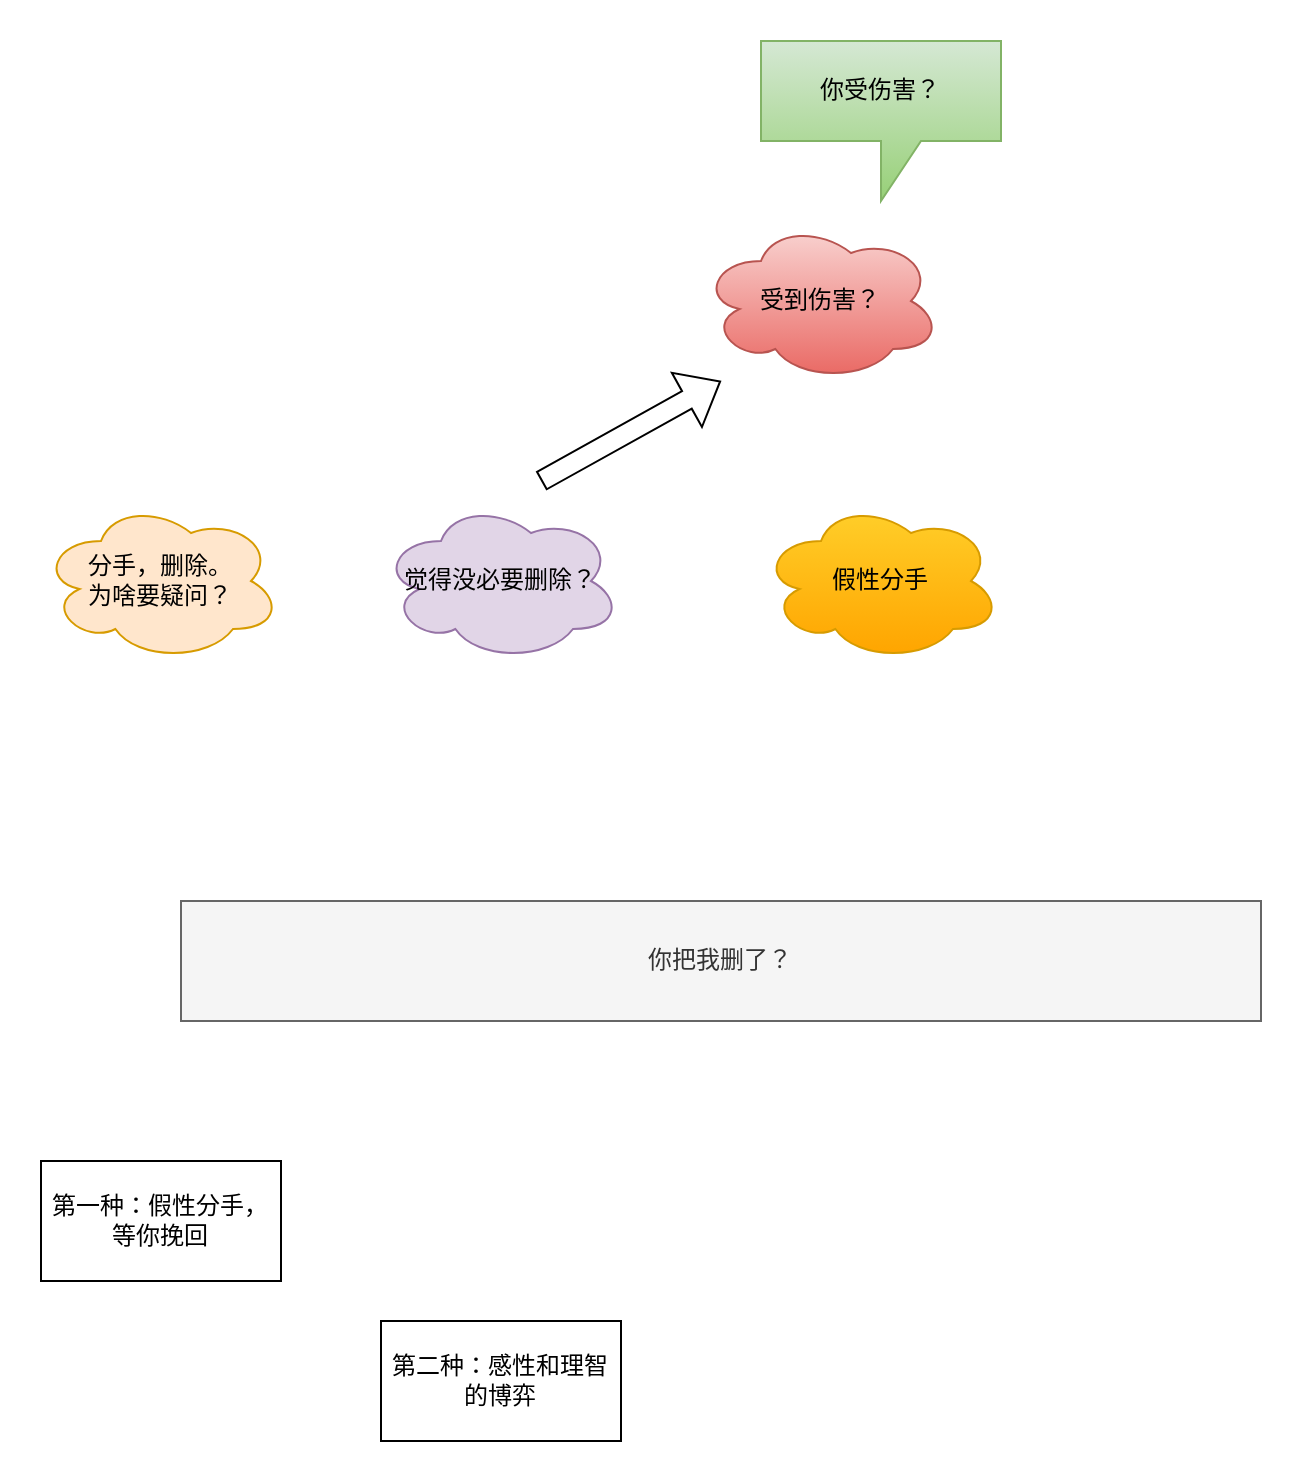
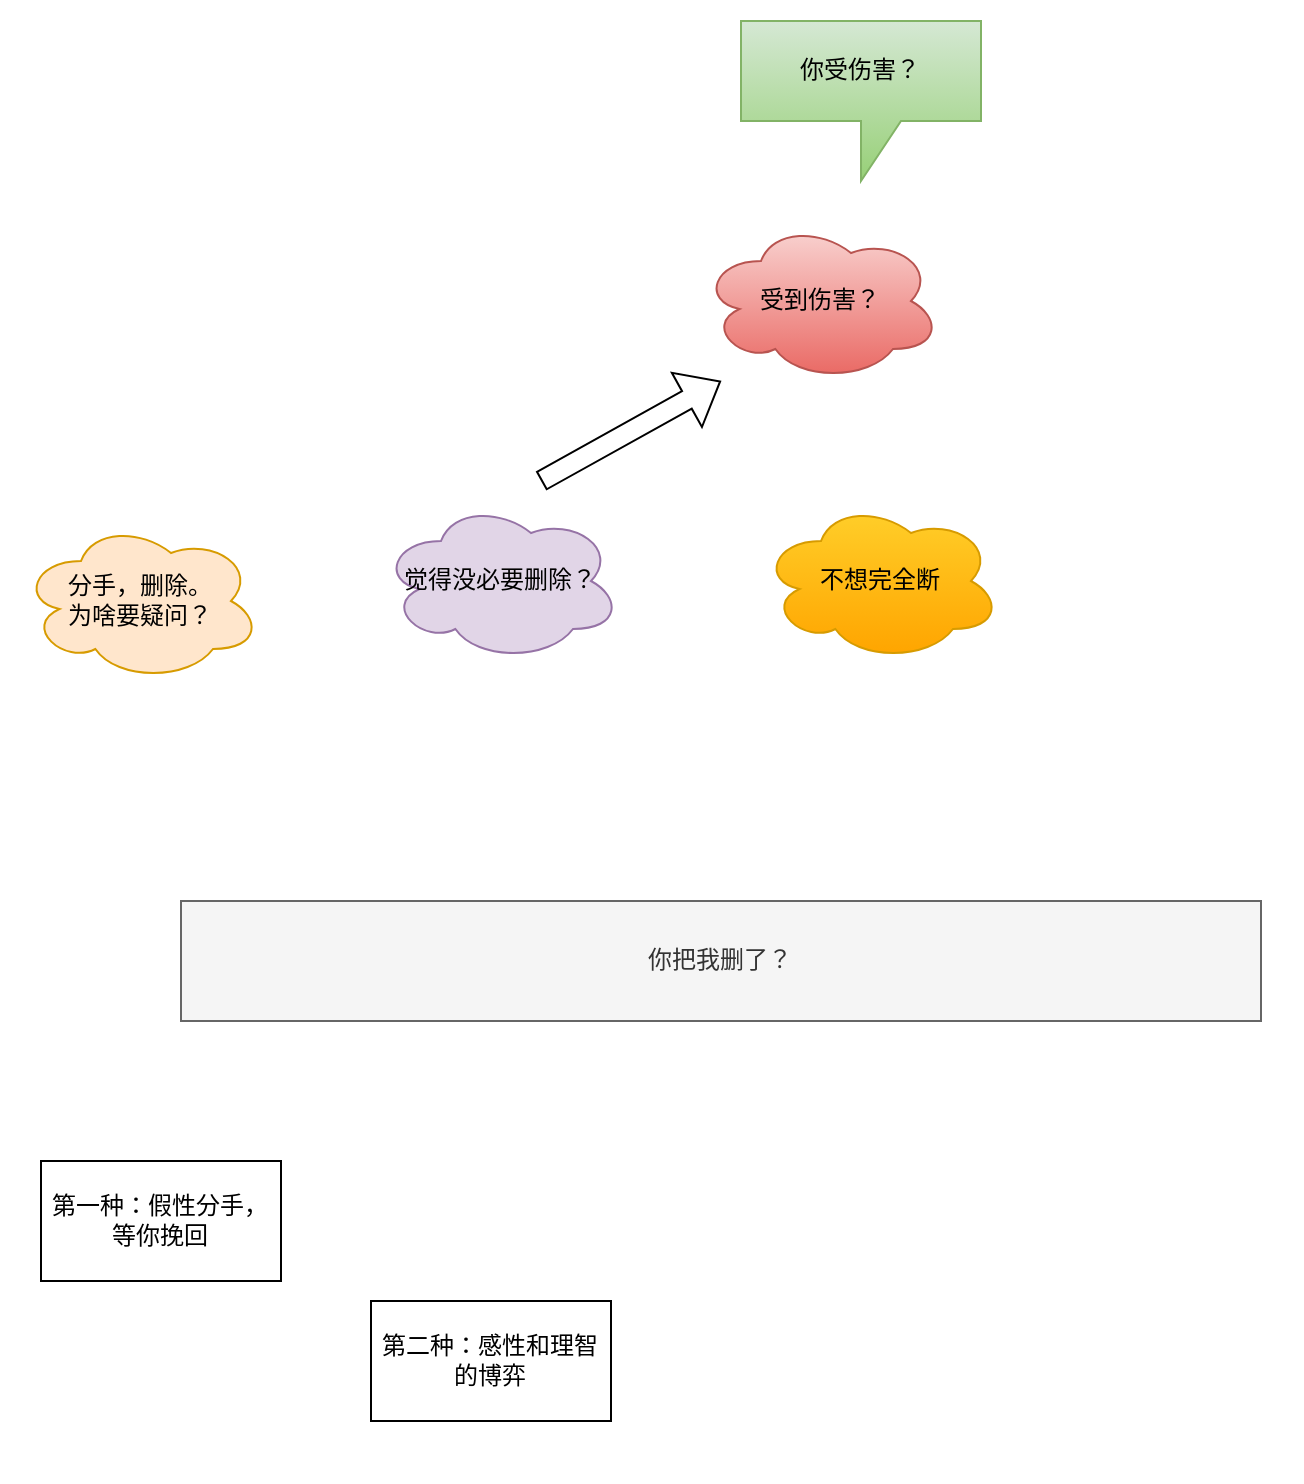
(881, 121) -> (861, 101)
(161, 581) -> (141, 601)
(881, 581) -> (881, 581)
(501, 1381) -> (491, 1361)
